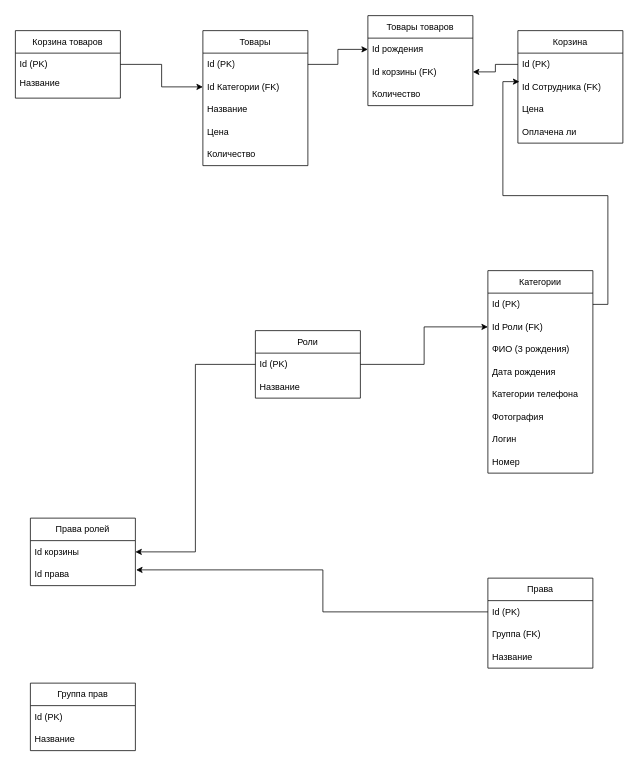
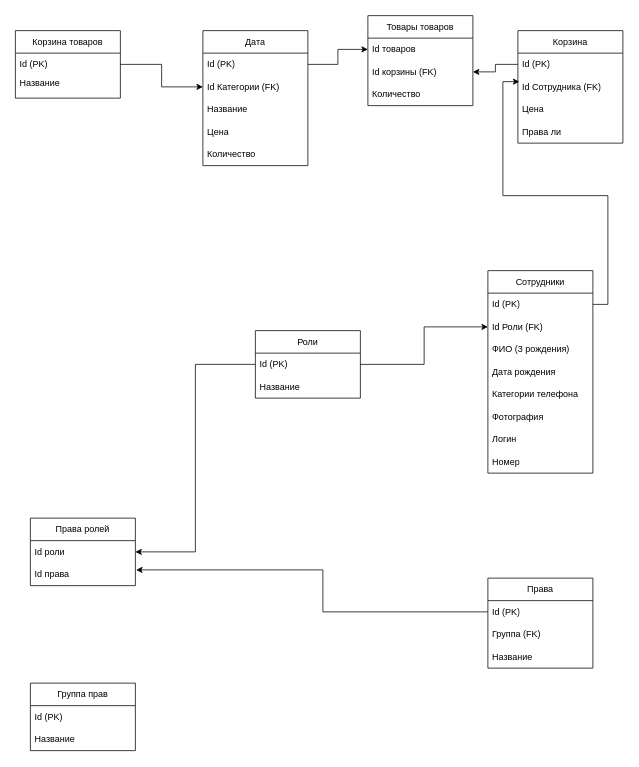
(255, 42) -> (255, 42)
(399, 49) -> (396, 49)
(549, 132) -> (541, 132)
(540, 282) -> (540, 282)
(59, 552) -> (51, 552)
